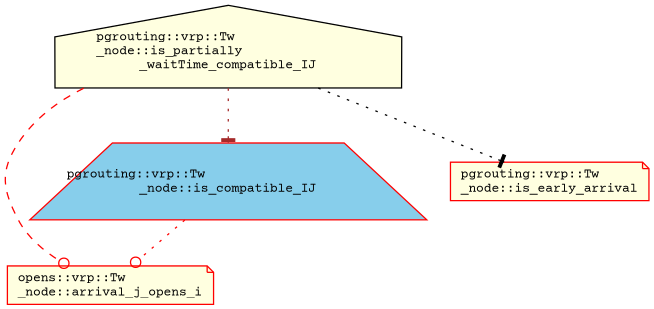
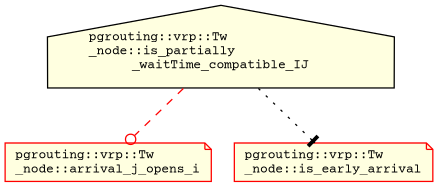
(228, 181) -> none
(110, 285) -> (108, 162)
